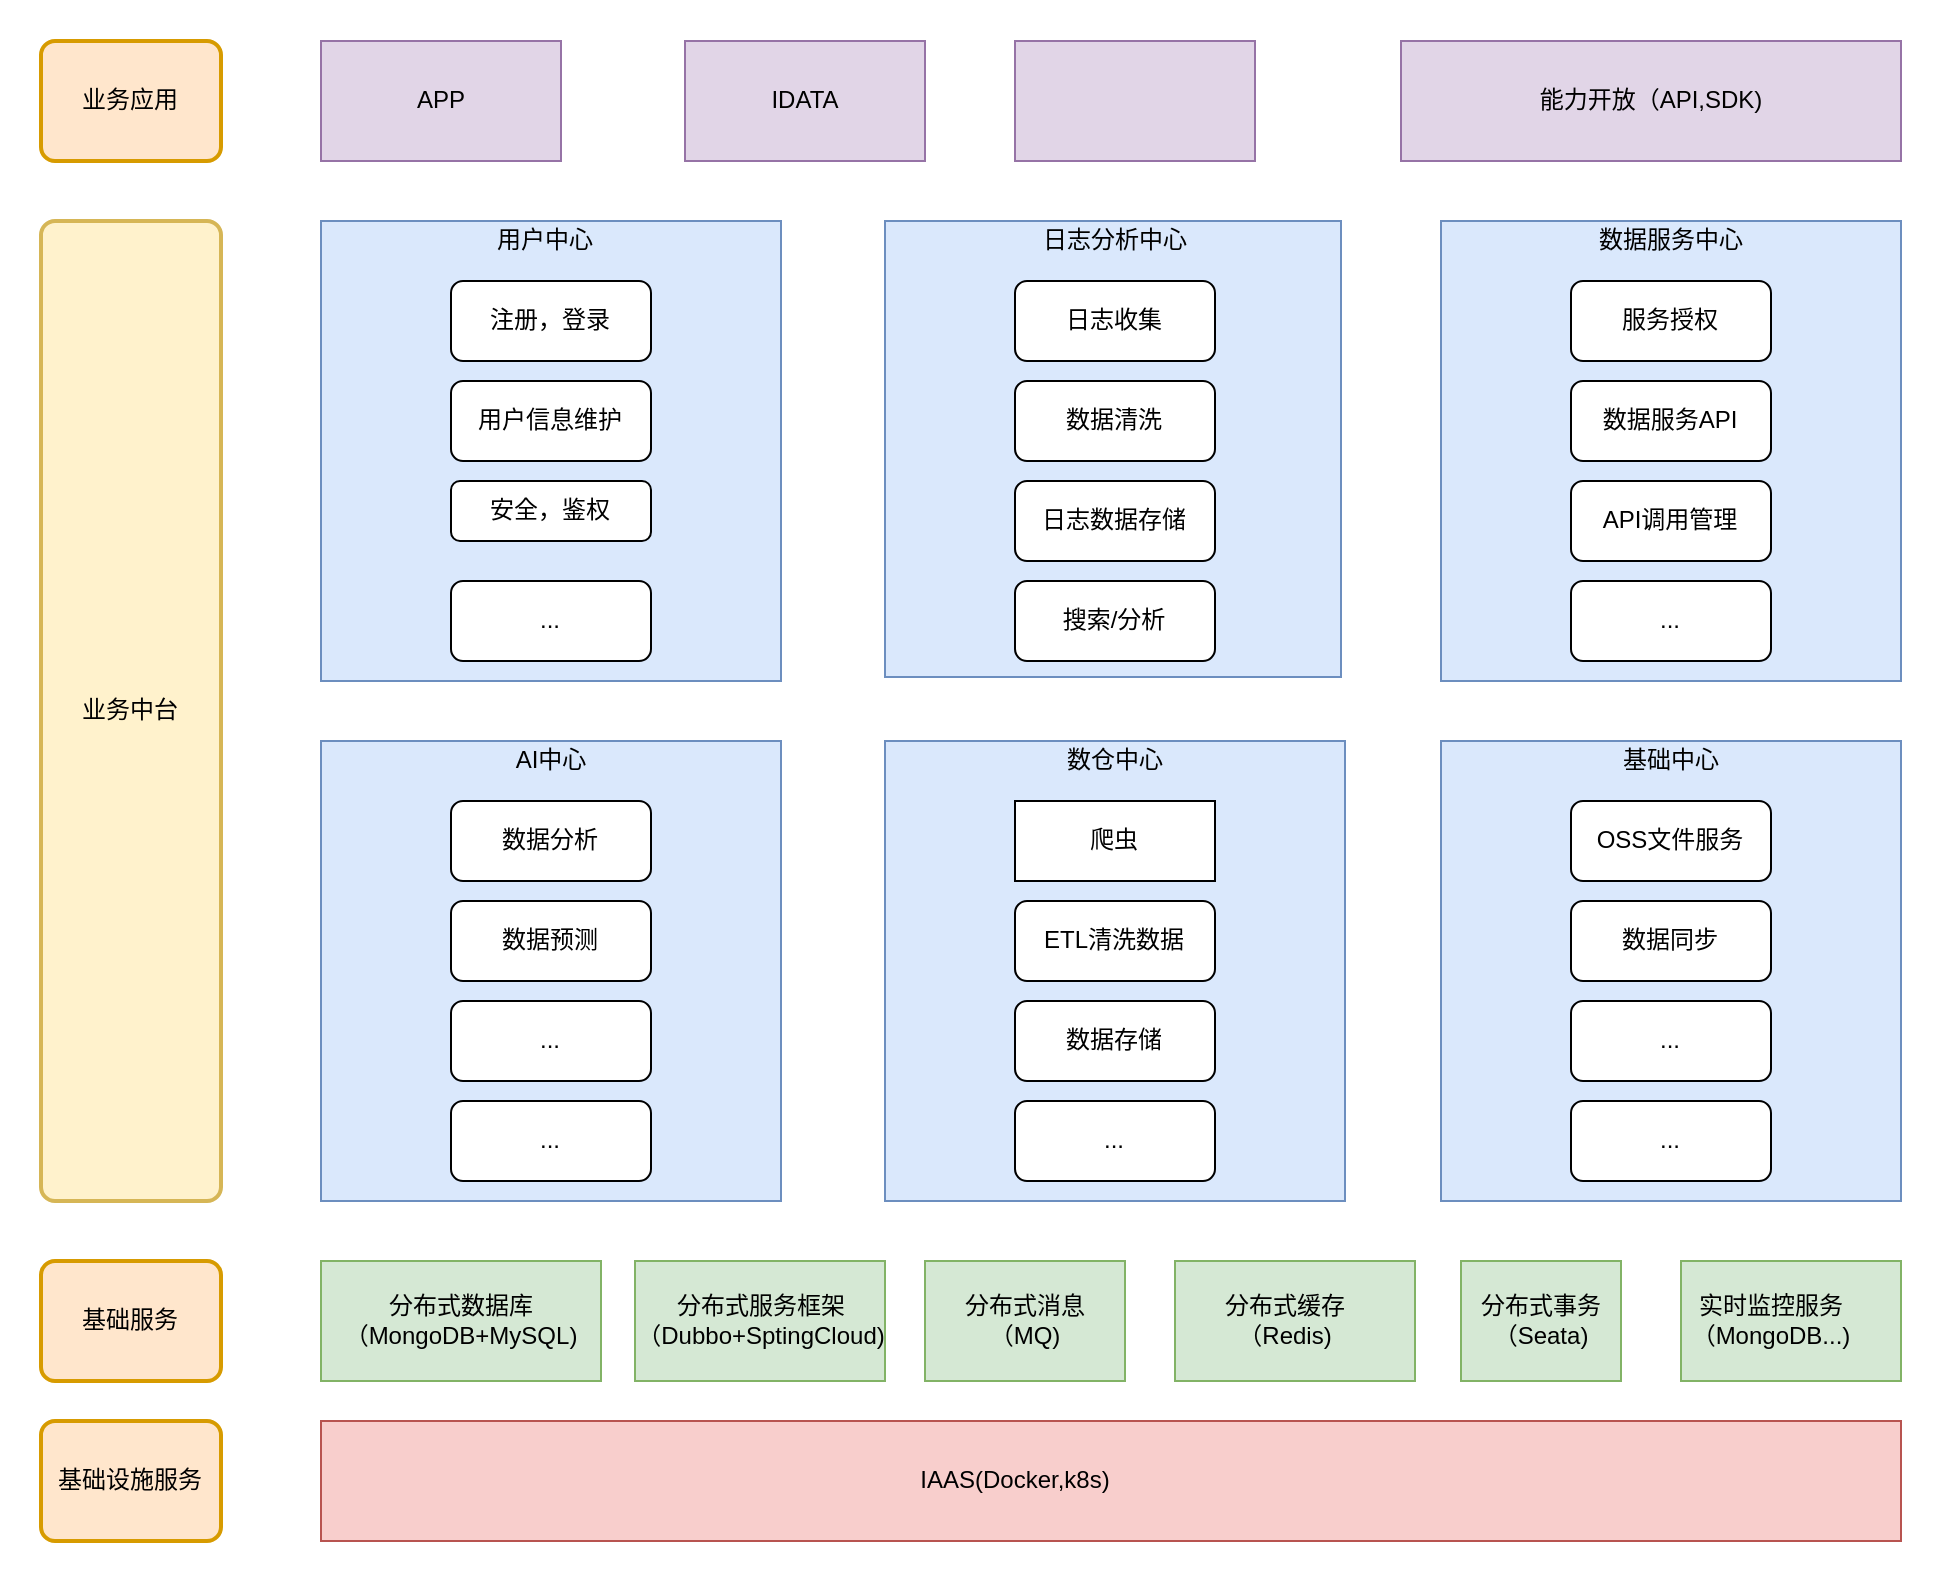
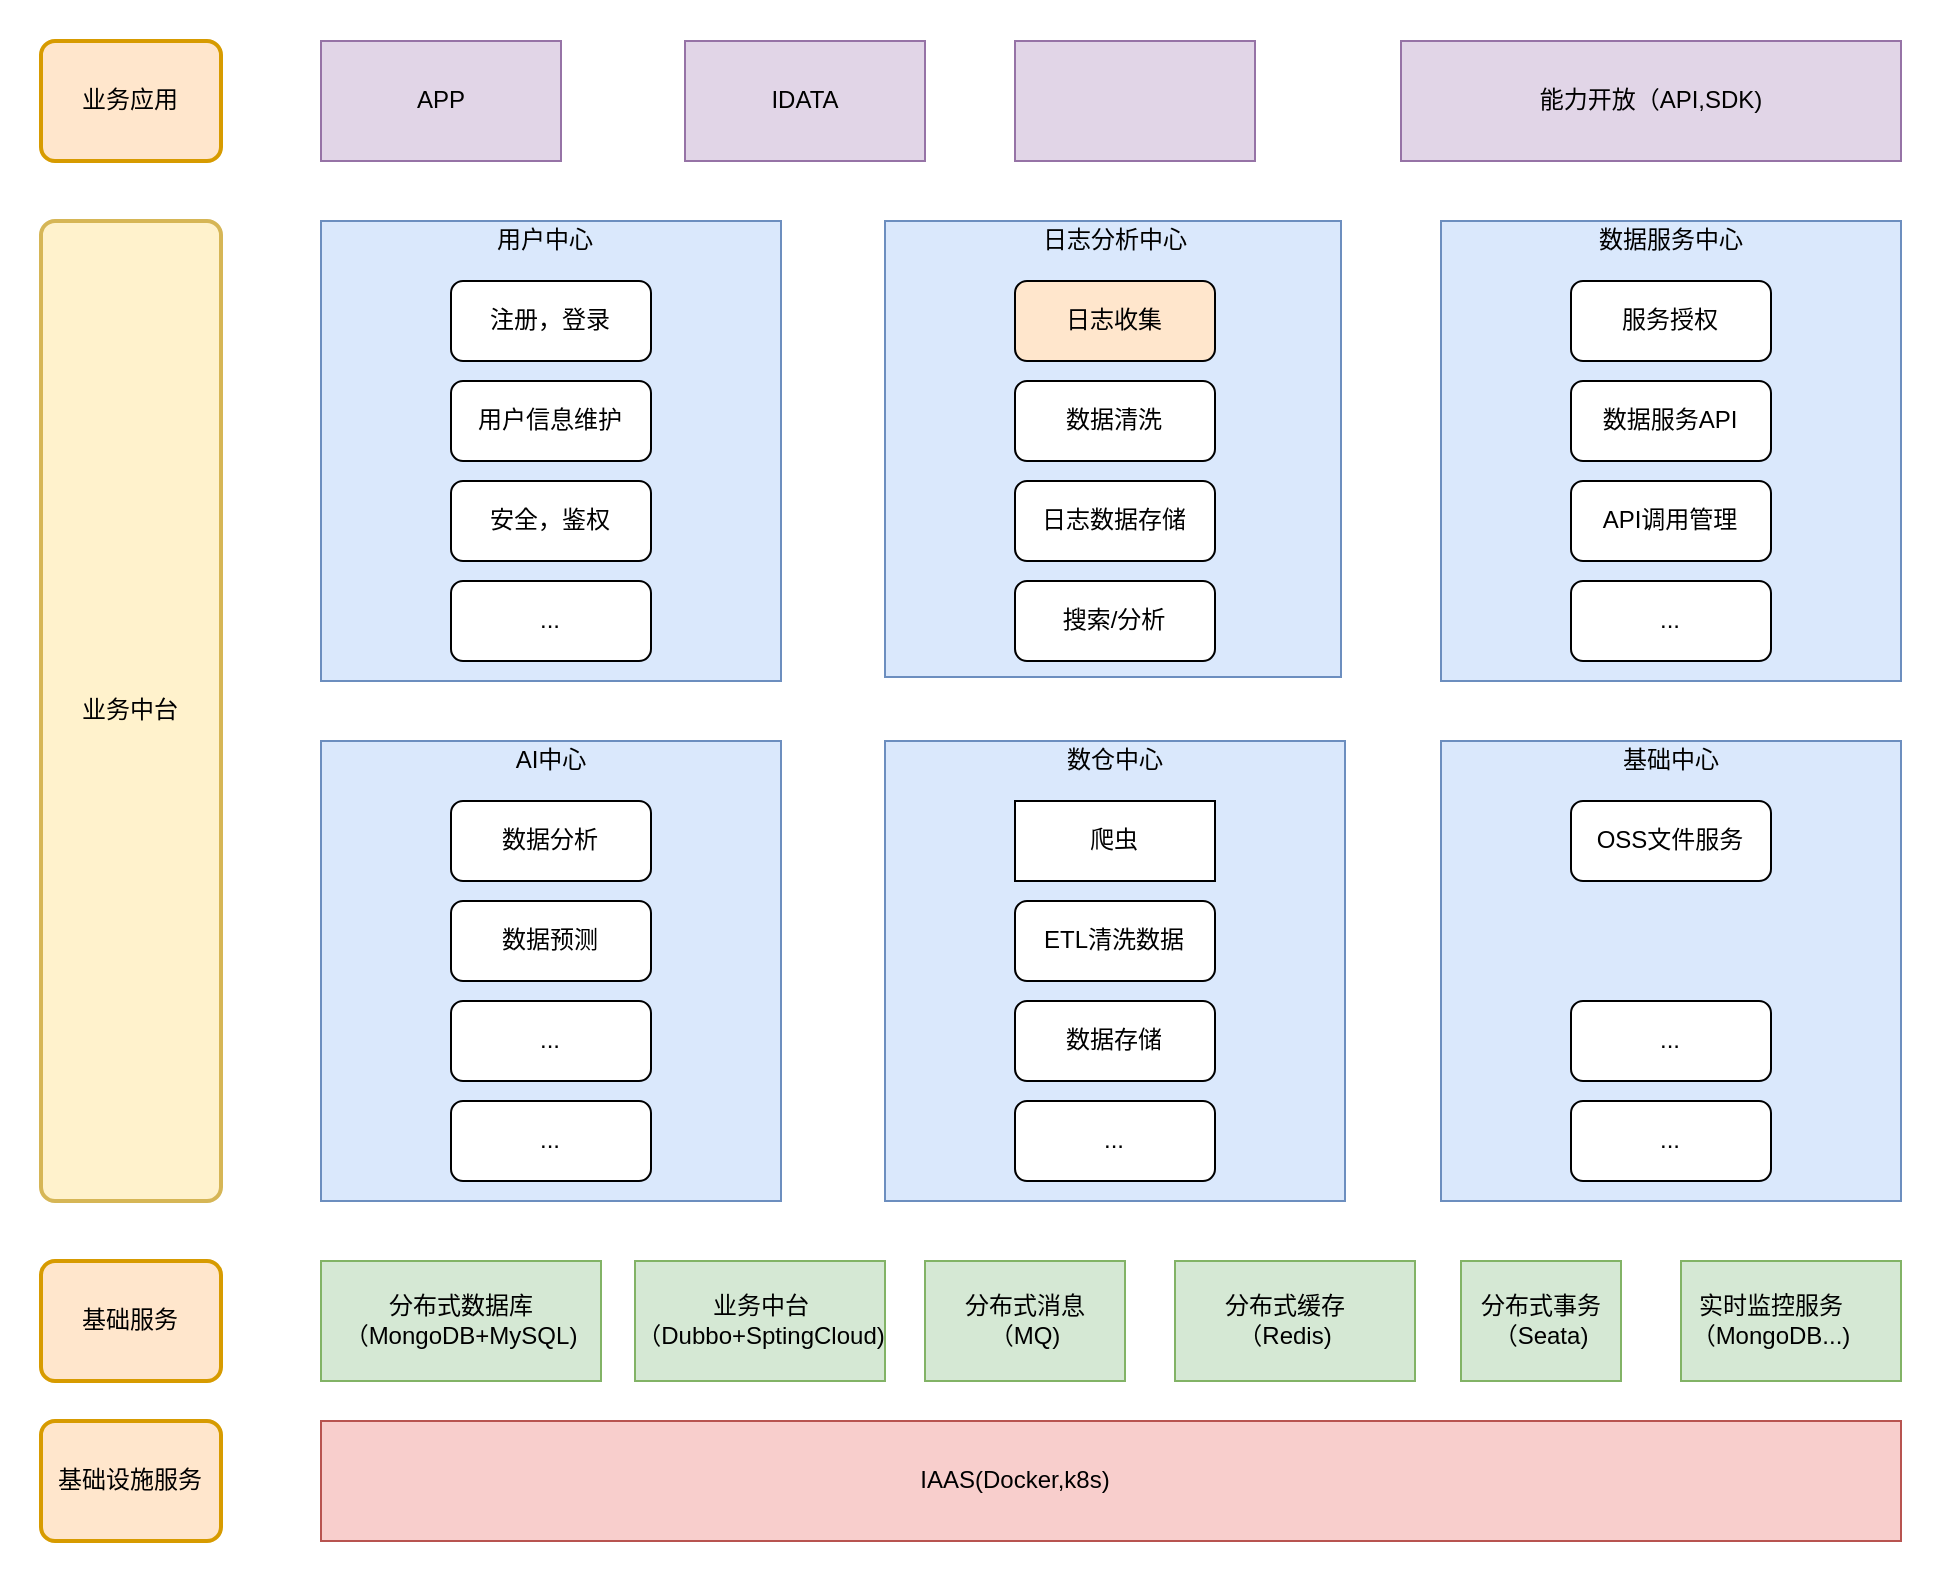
(1115, 321) -> (1115, 321)
(551, 511) -> (551, 521)
(1671, 941) -> none
(762, 1321) -> (762, 1321)
